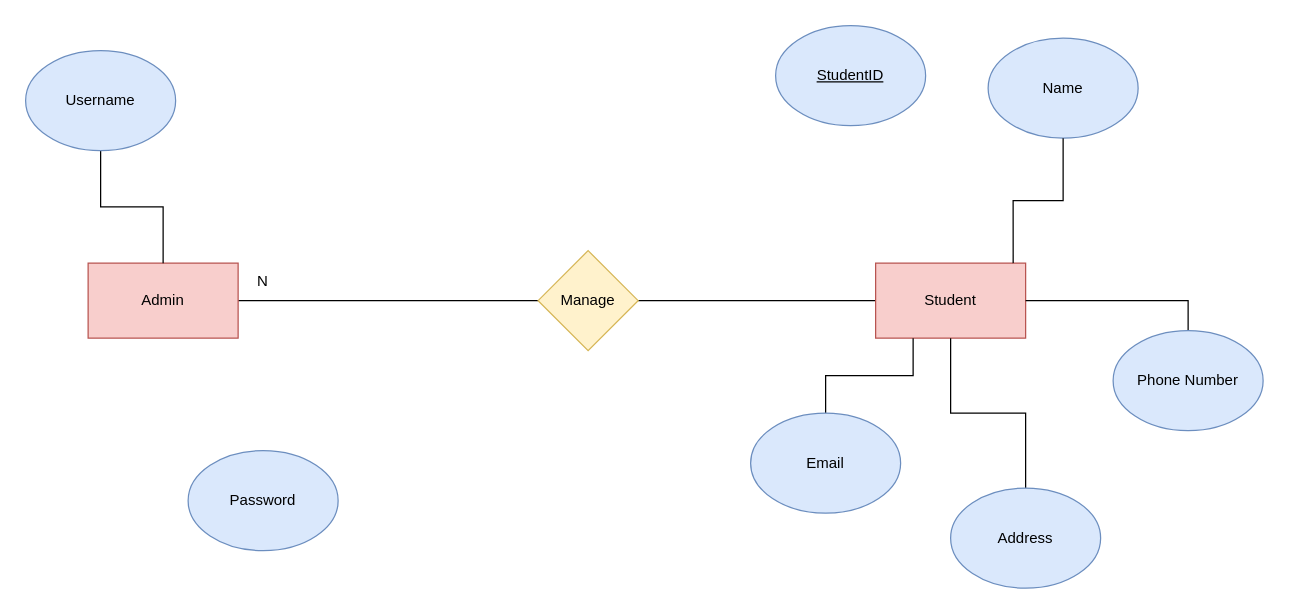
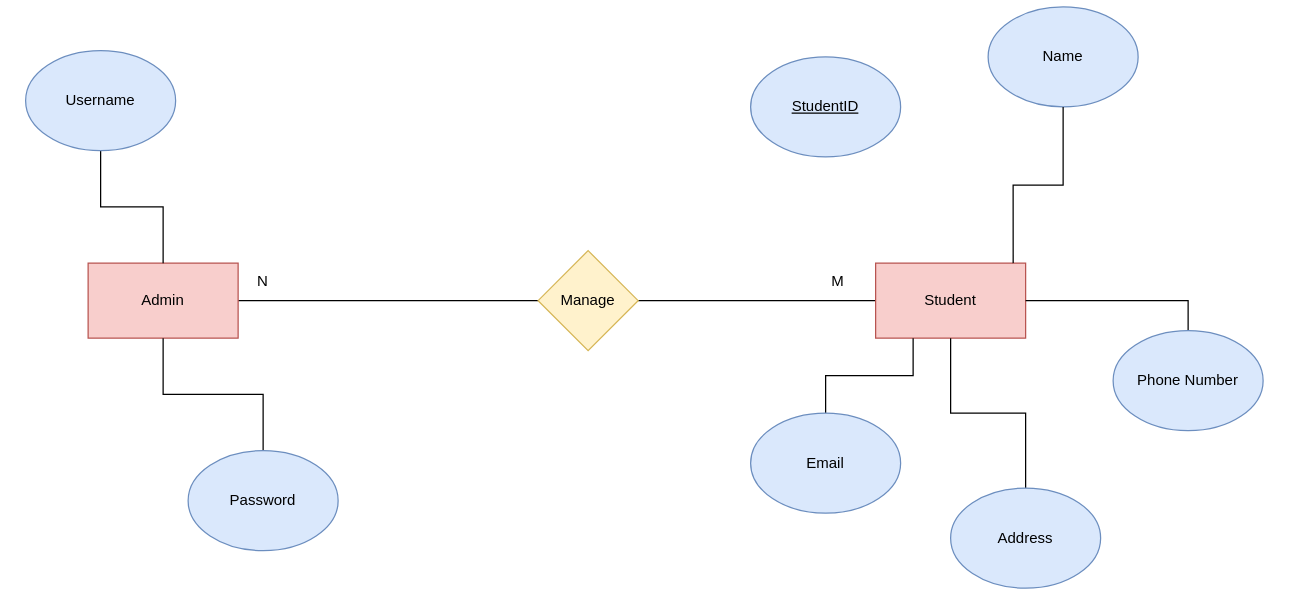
(851, 76) -> (826, 107)
(1063, 88) -> (1063, 57)
none -> (838, 282)
none -> (213, 394)
